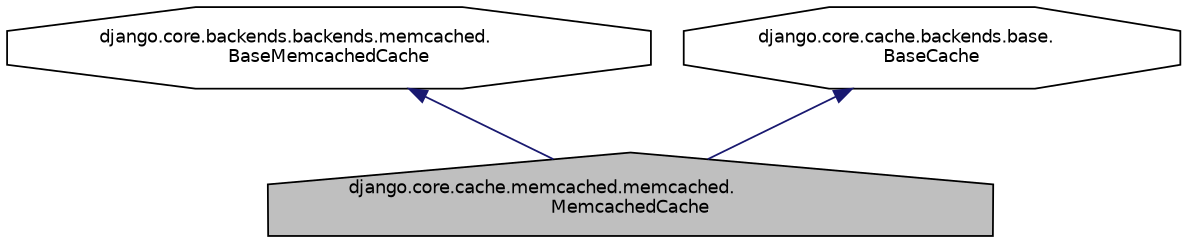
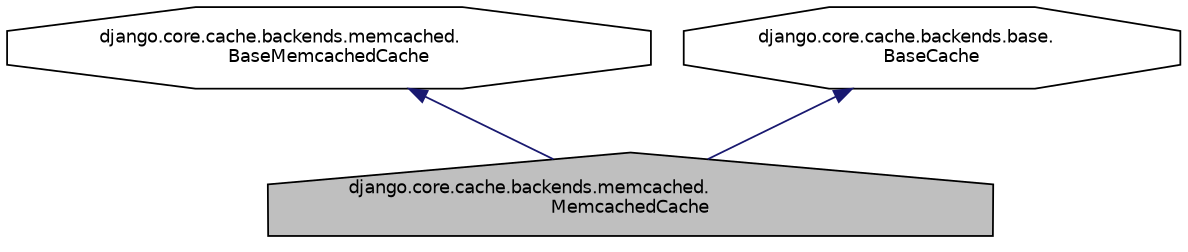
(329, 48) -> (329, 48)
(631, 199) -> (631, 199)
